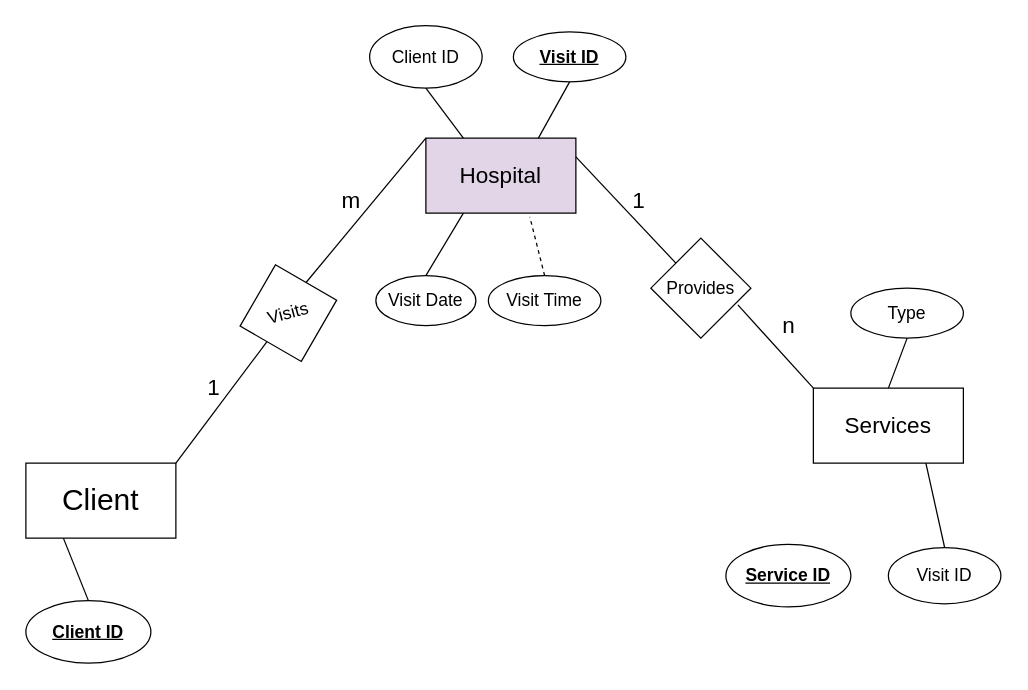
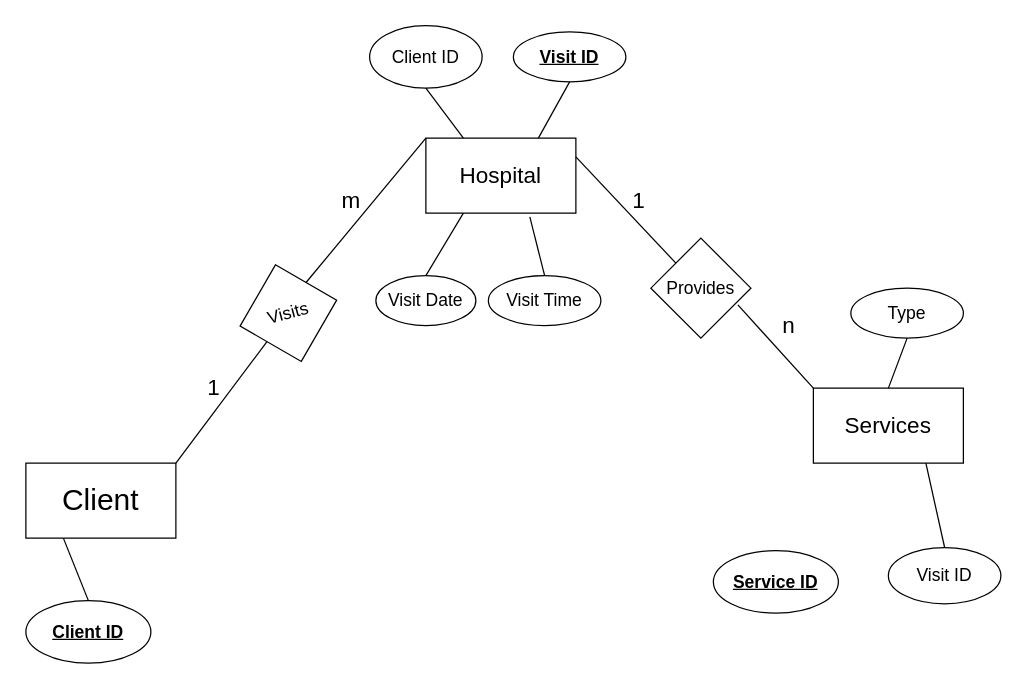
(501, 176) -> (501, 176)
(537, 245) -> (537, 245)
(788, 576) -> (776, 582)
